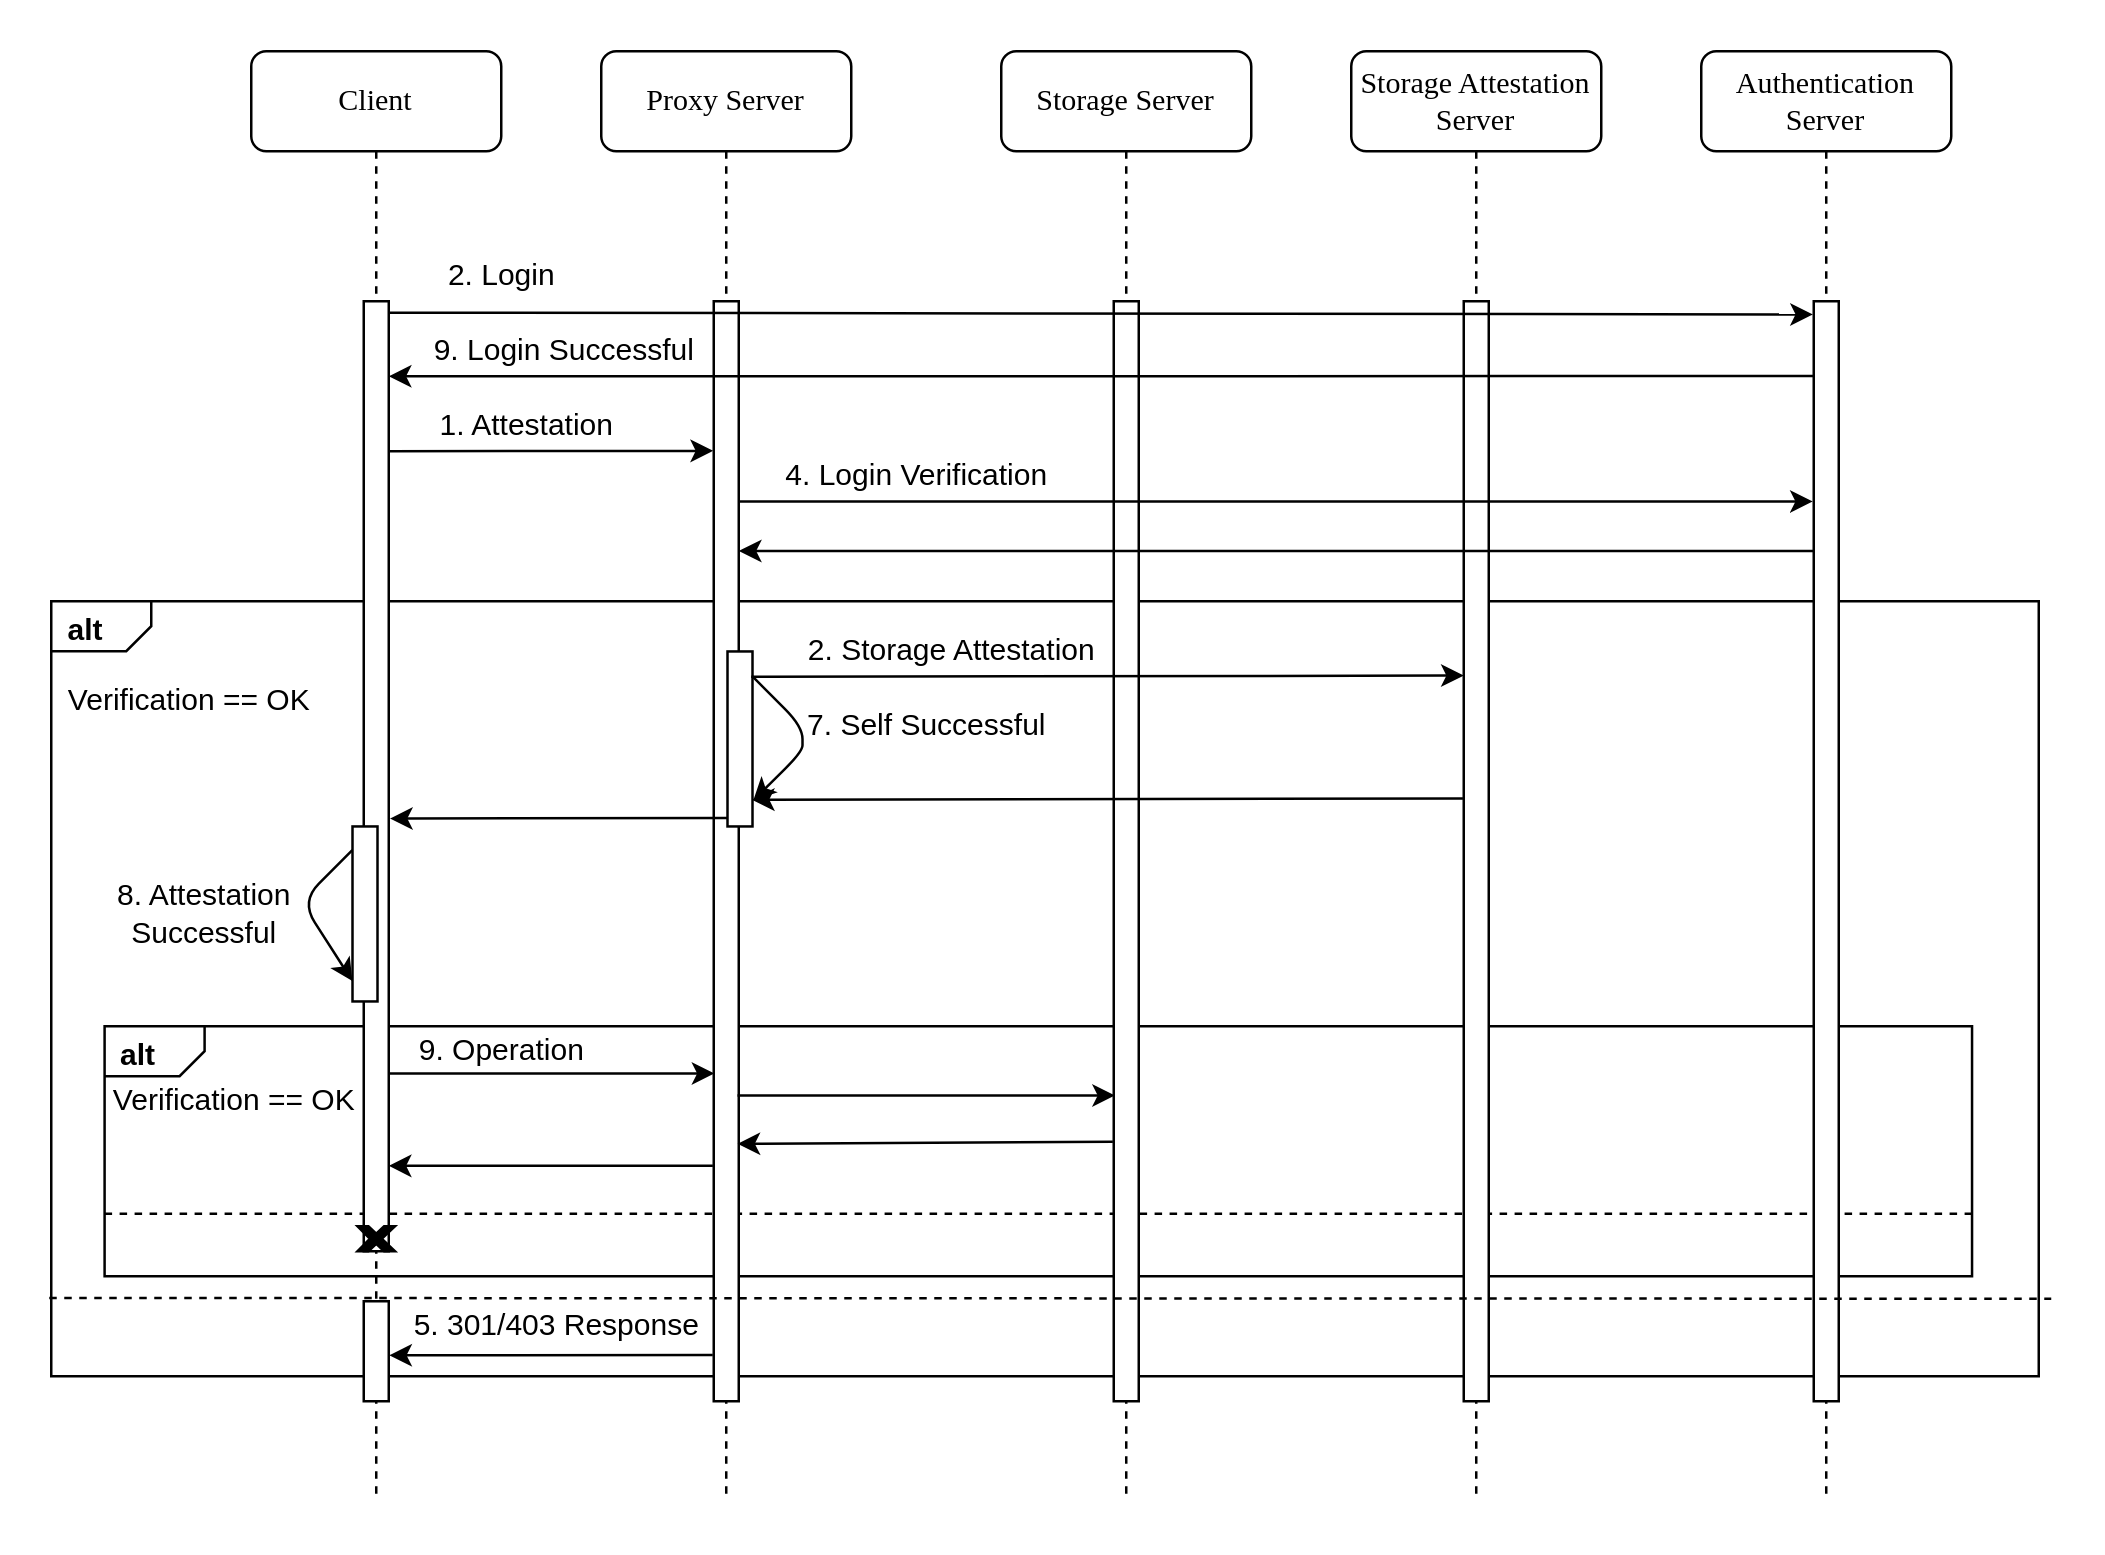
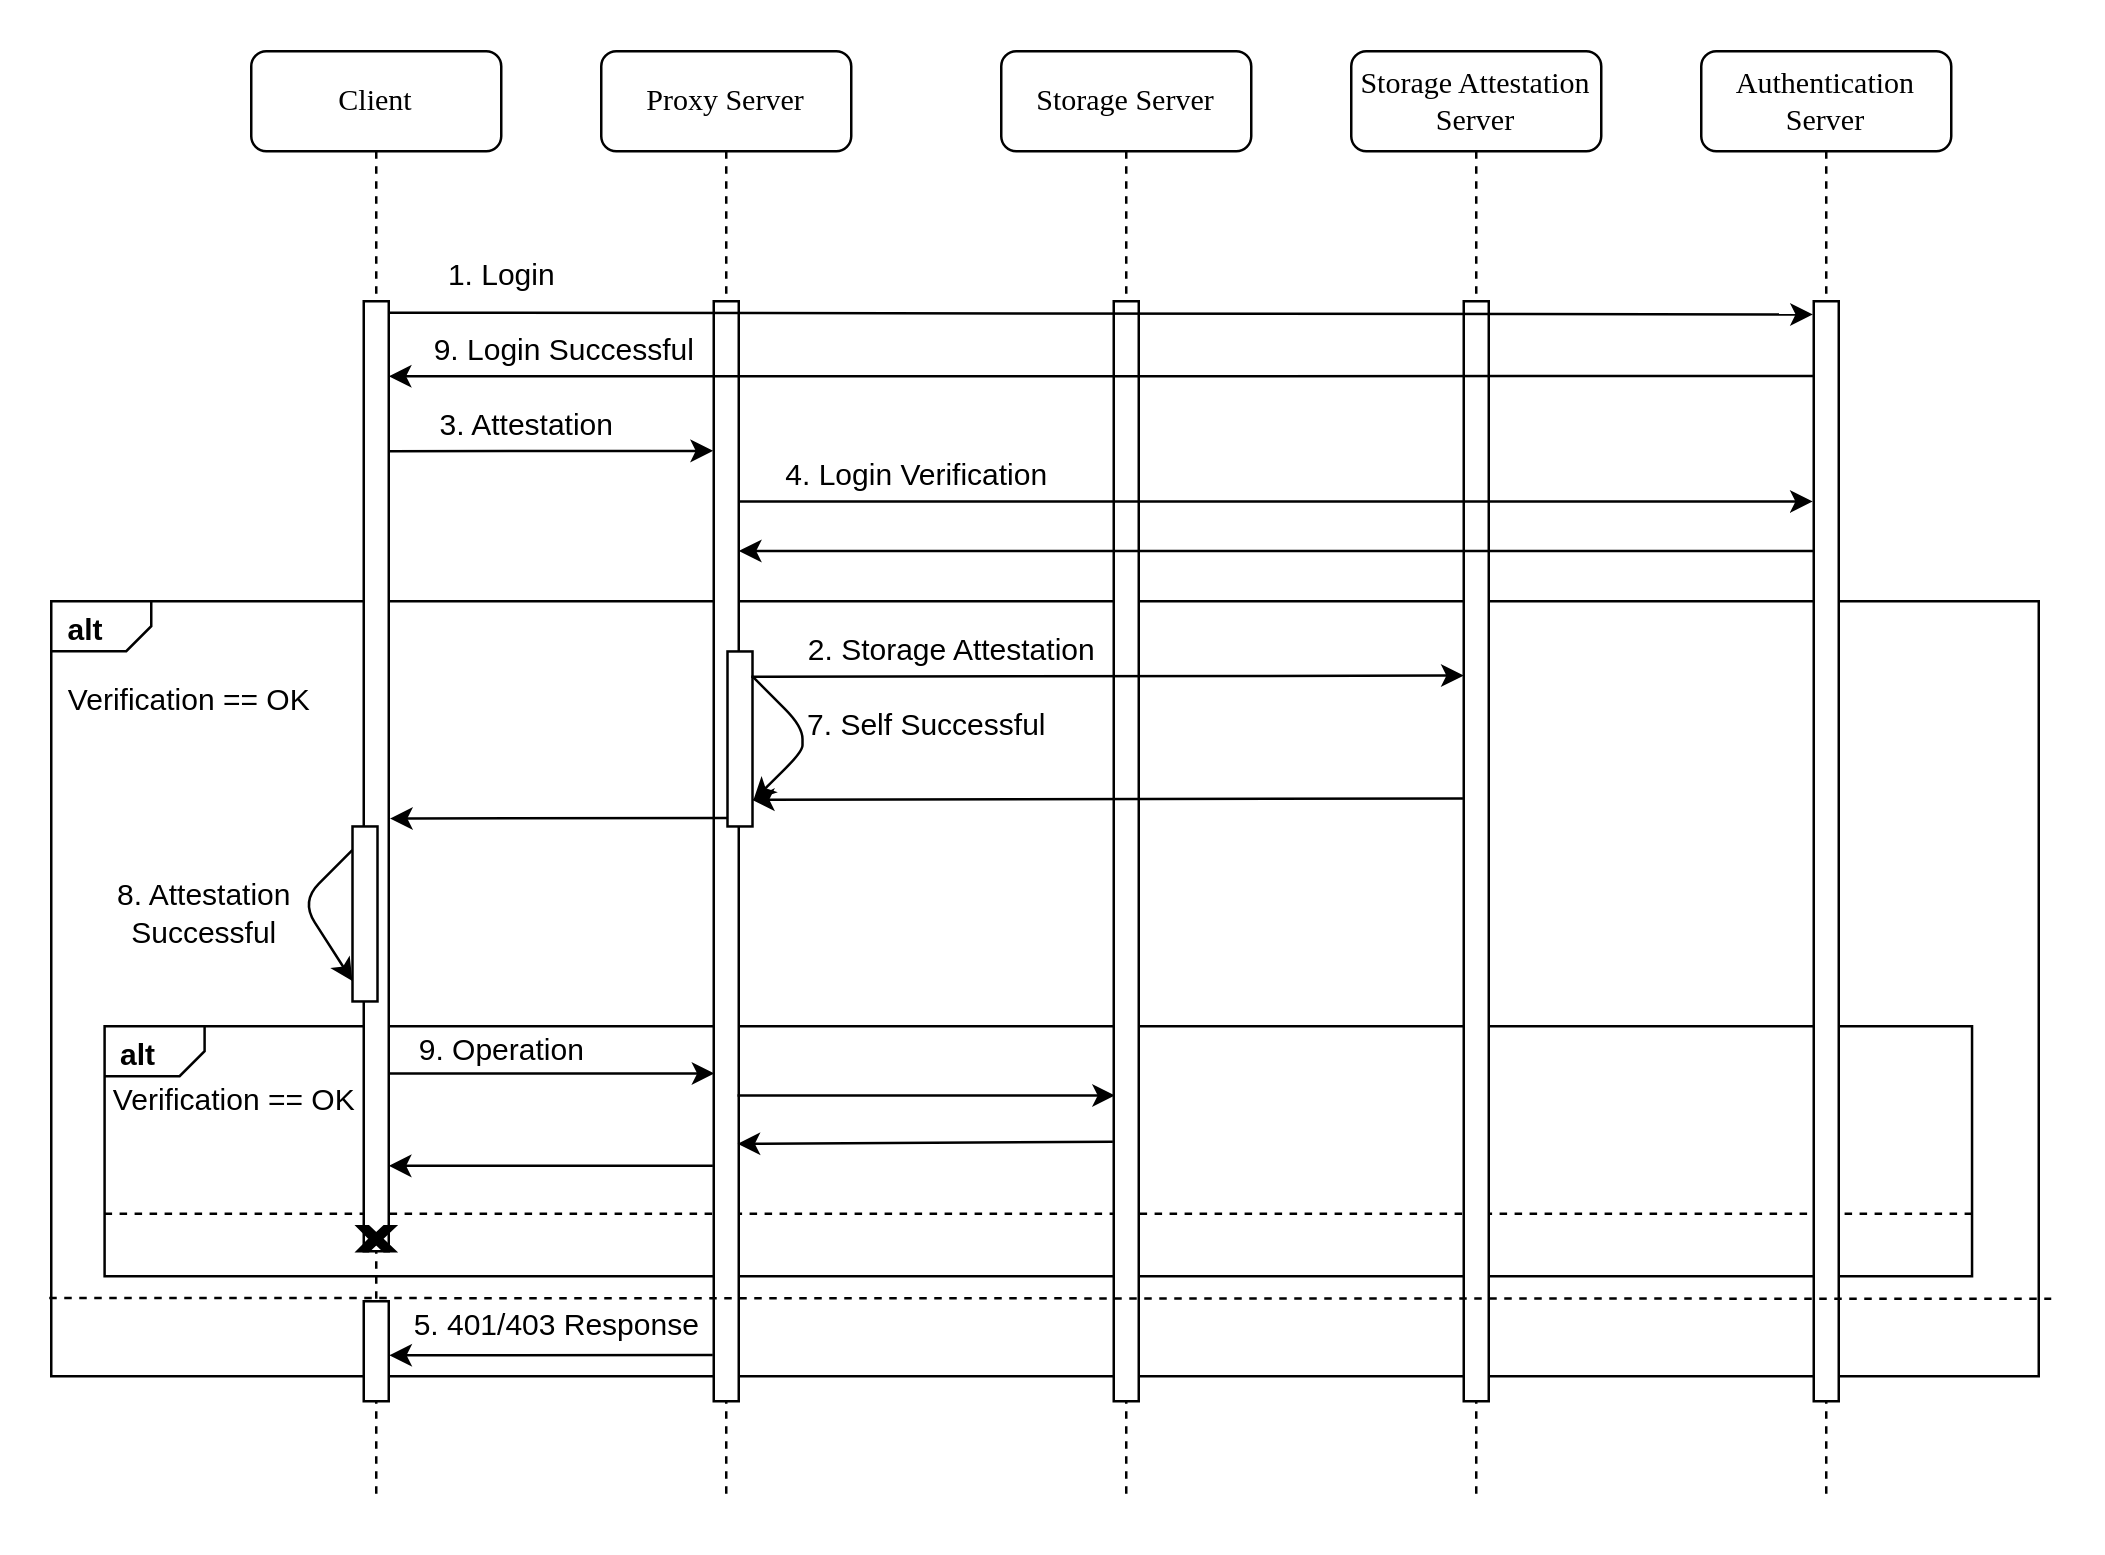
(503, 276) -> (503, 276)
(528, 426) -> (528, 426)
(558, 1326) -> (558, 1326)
